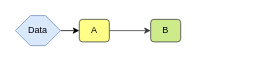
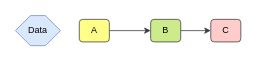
(67, 30) -> none
none -> (192, 30)
none -> (225, 30)
